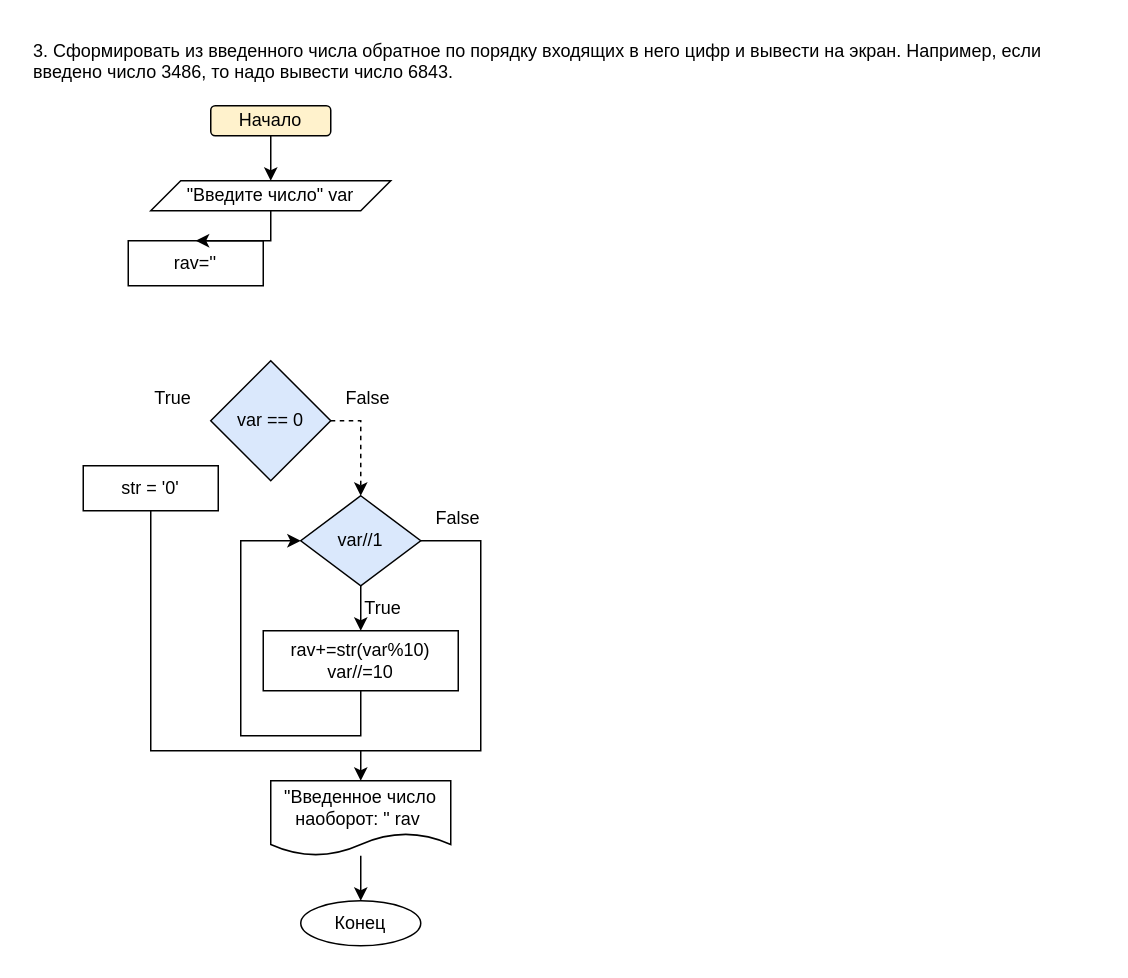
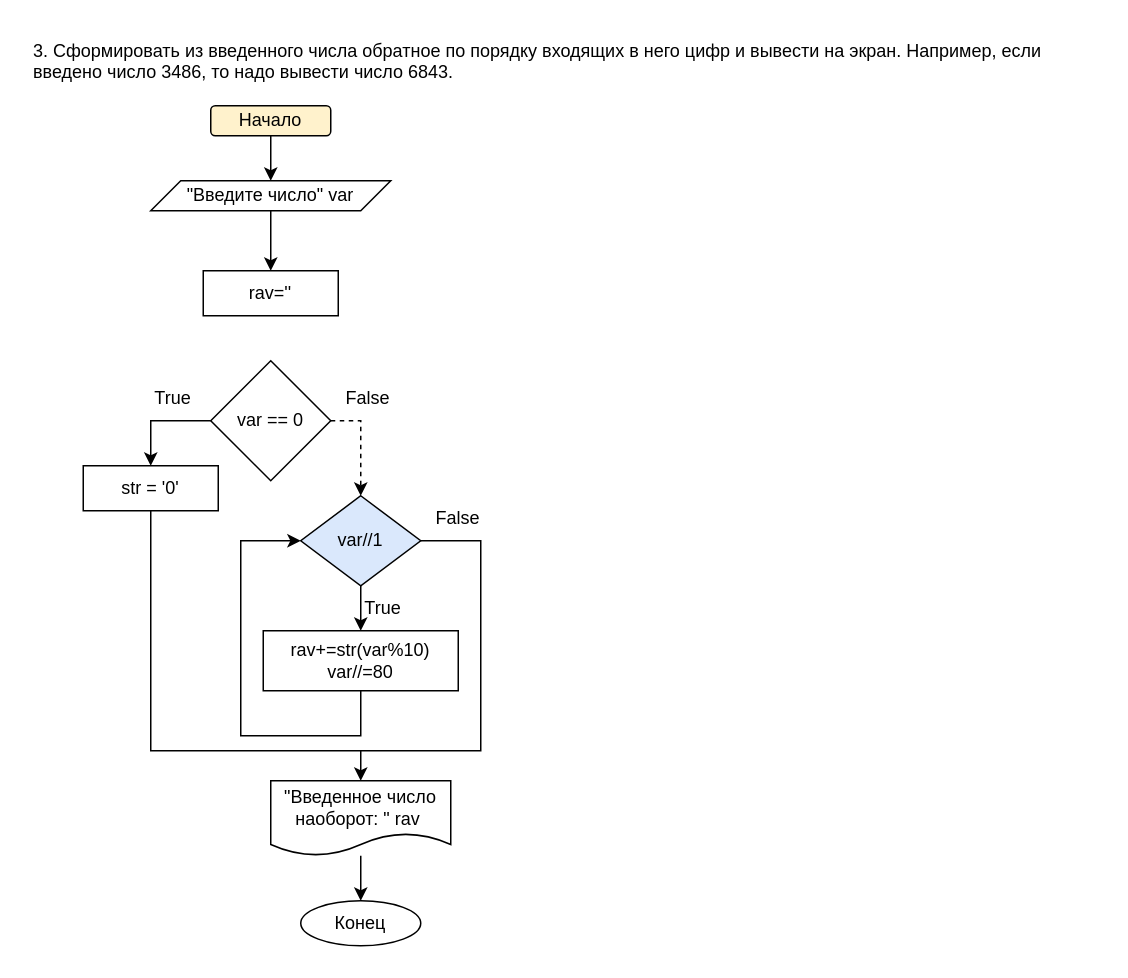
(196, 263) -> (271, 293)
none -> (164, 421)
(271, 421) -> (271, 421)
(361, 661) -> (361, 661)
